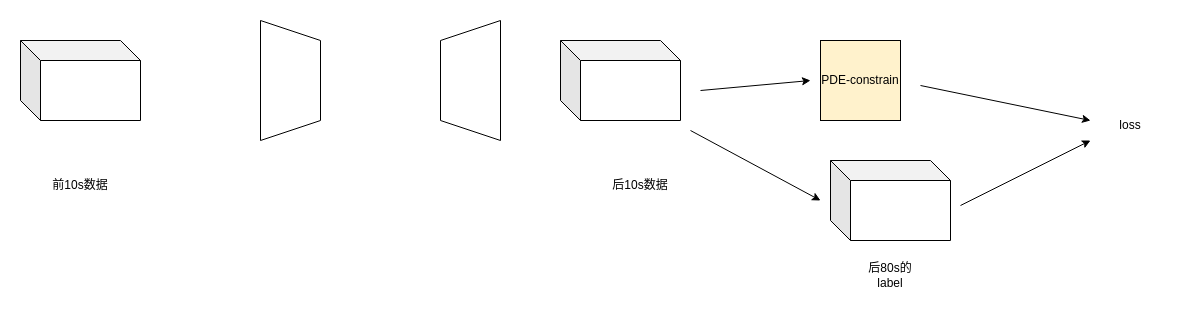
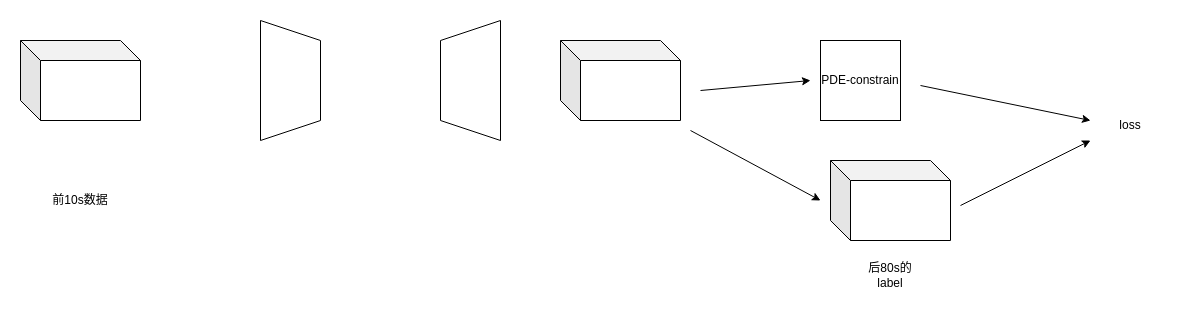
(861, 81) -> (861, 81)
(81, 186) -> (81, 201)
(641, 186) -> none
